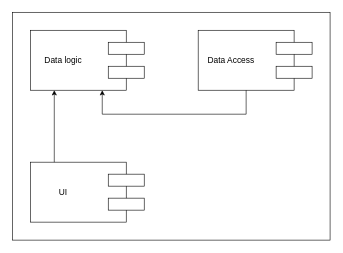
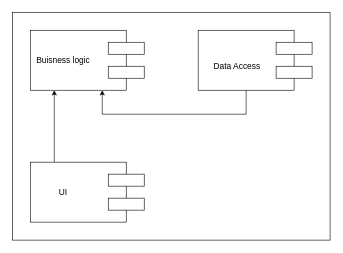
(63, 60) -> (63, 60)
(231, 60) -> (237, 66)
